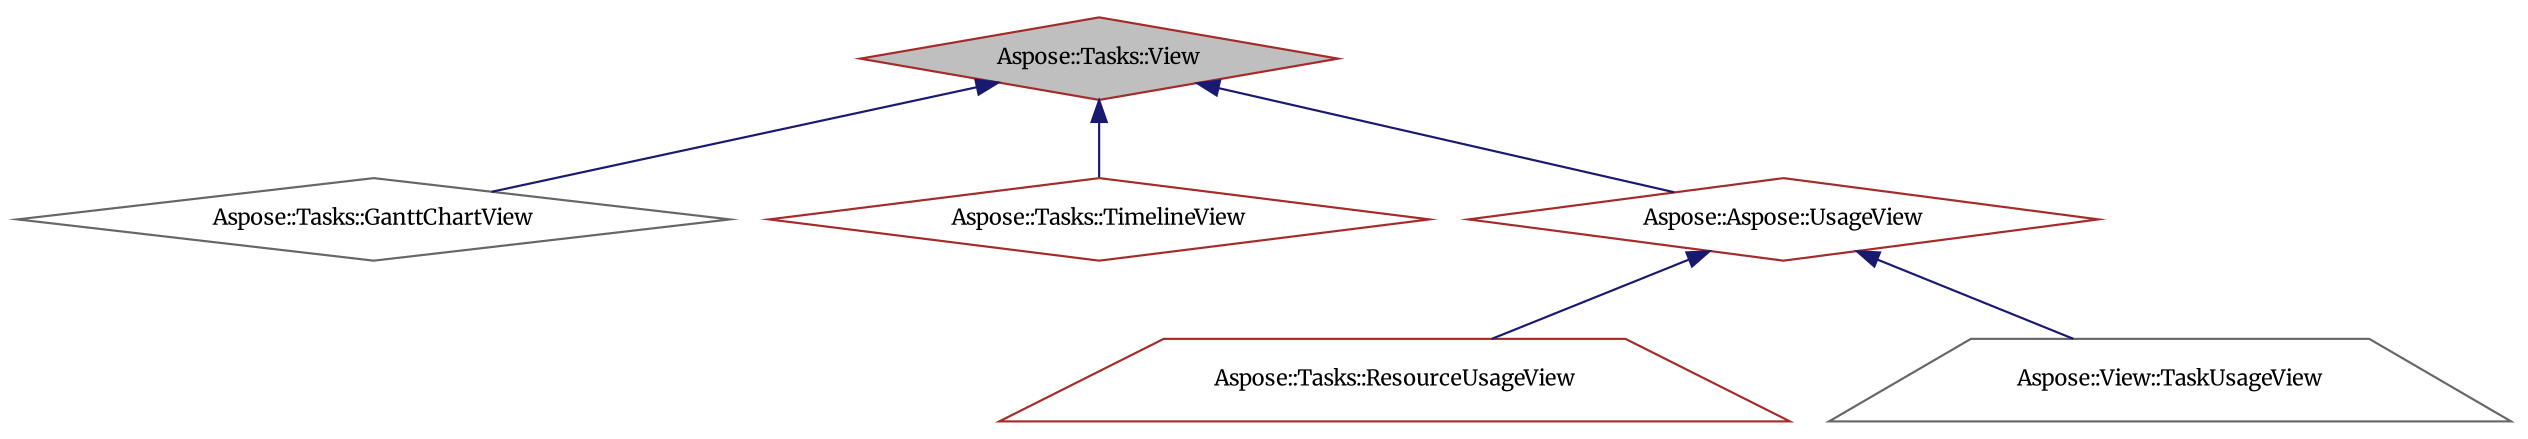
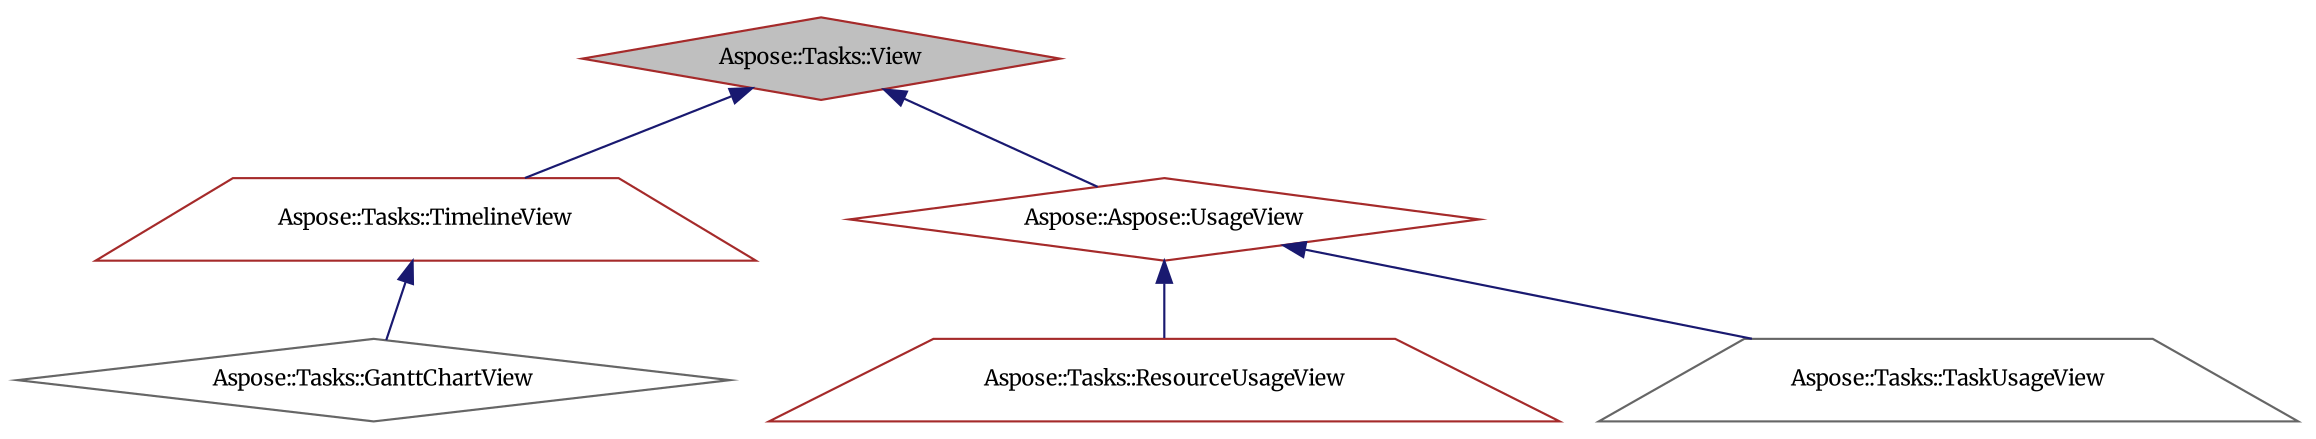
(734, 140) -> (396, 311)
(1099, 219) -> (426, 219)
(2170, 380) -> (1948, 380)
